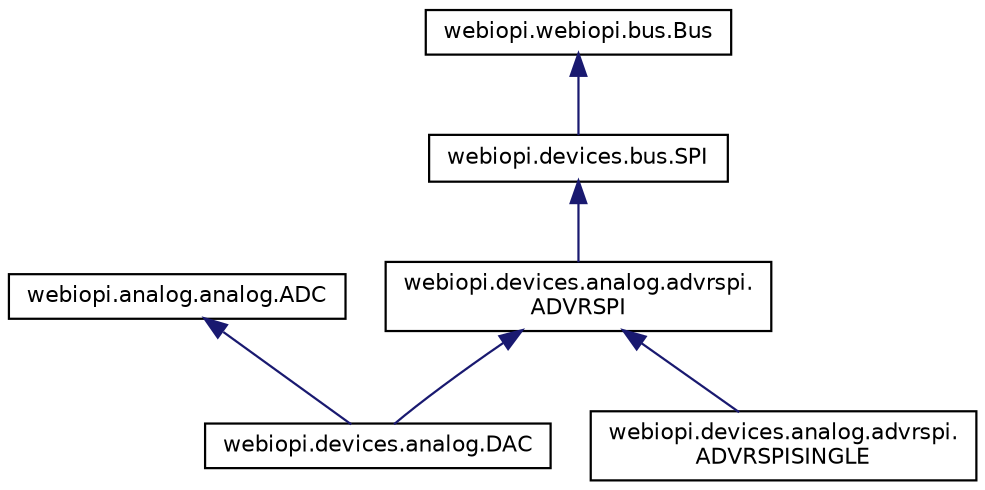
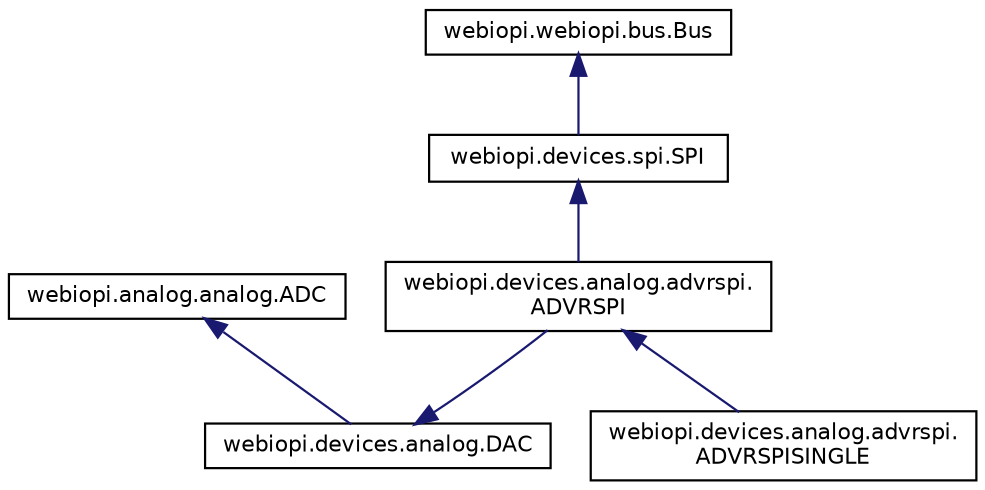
(578, 158) -> (578, 158)
(448, 382) -> (492, 372)
